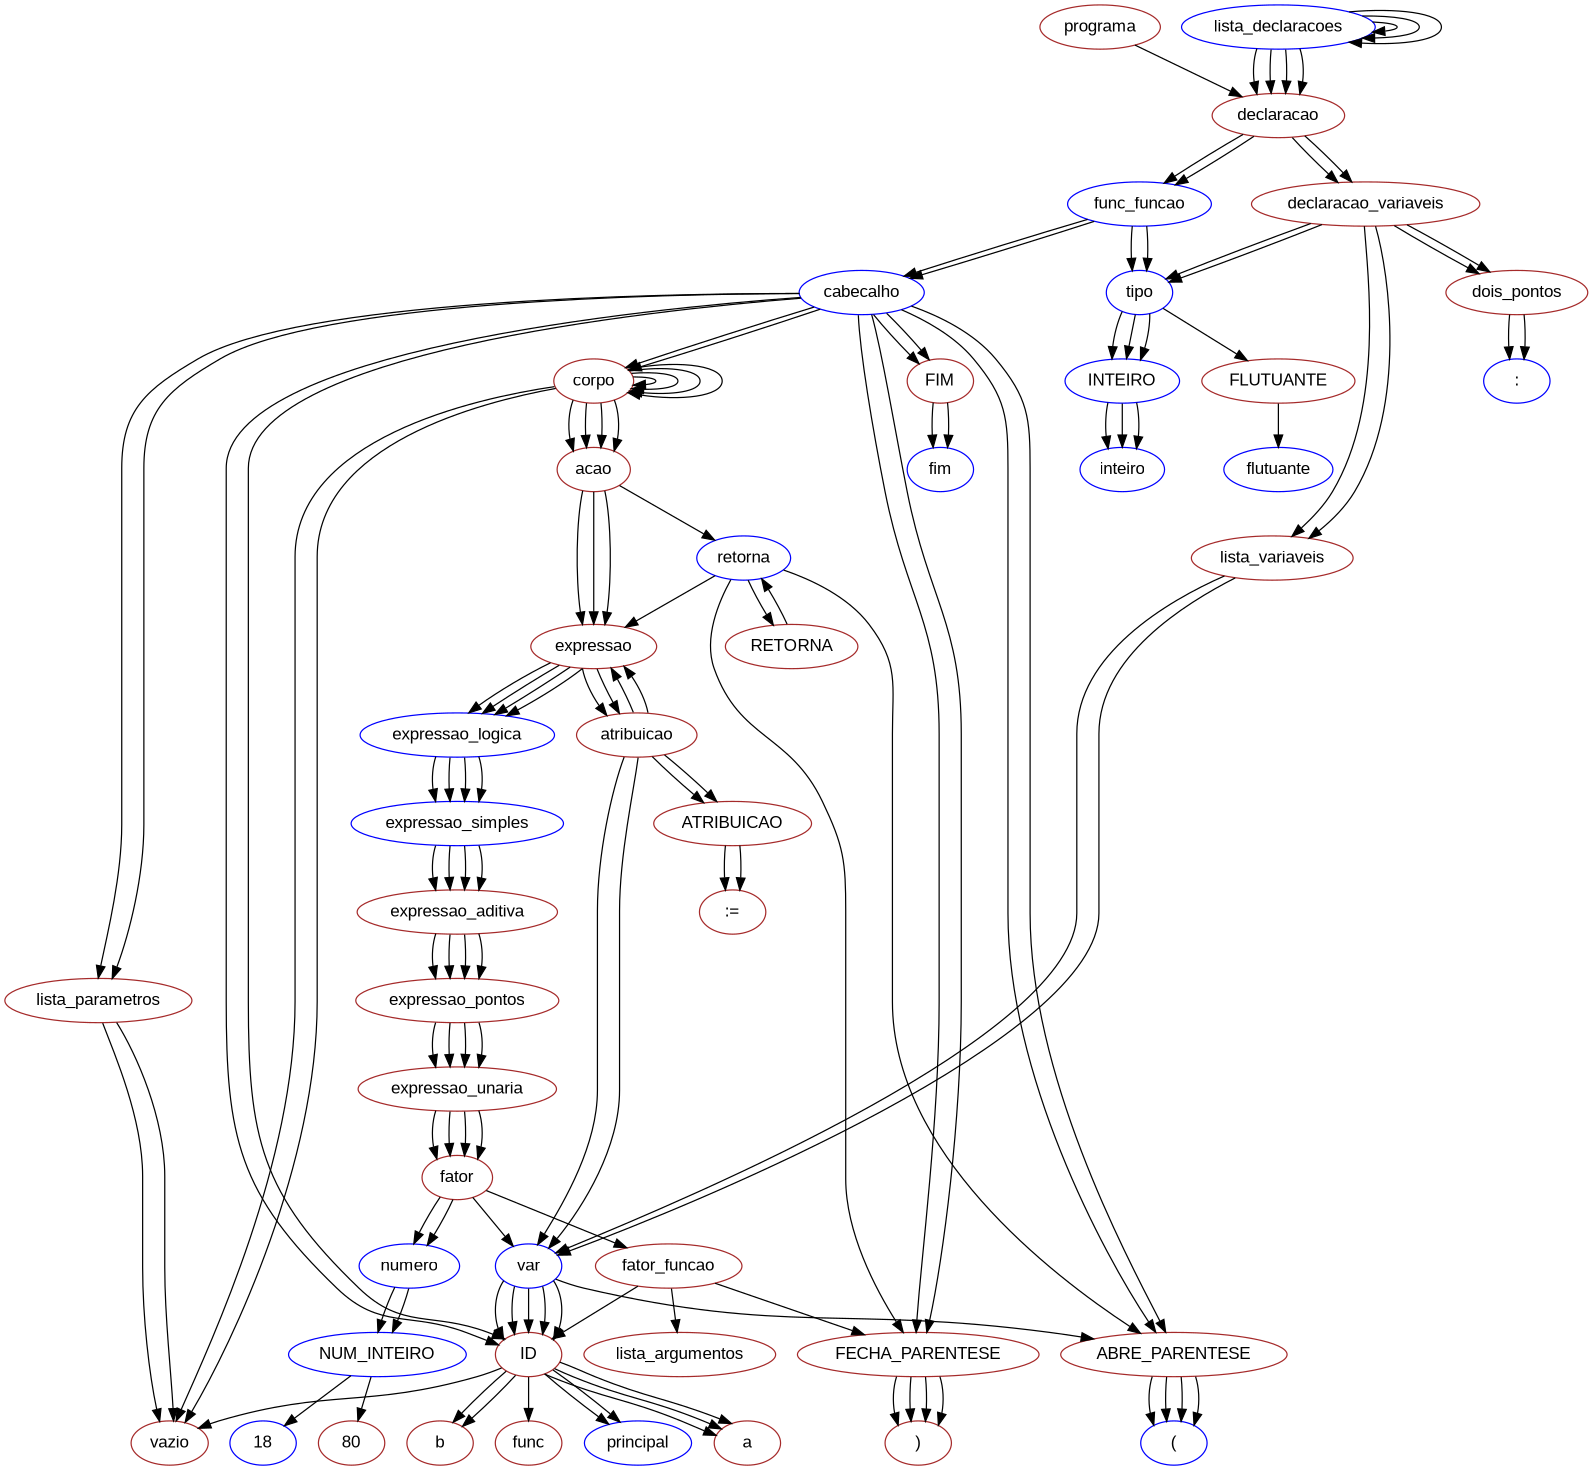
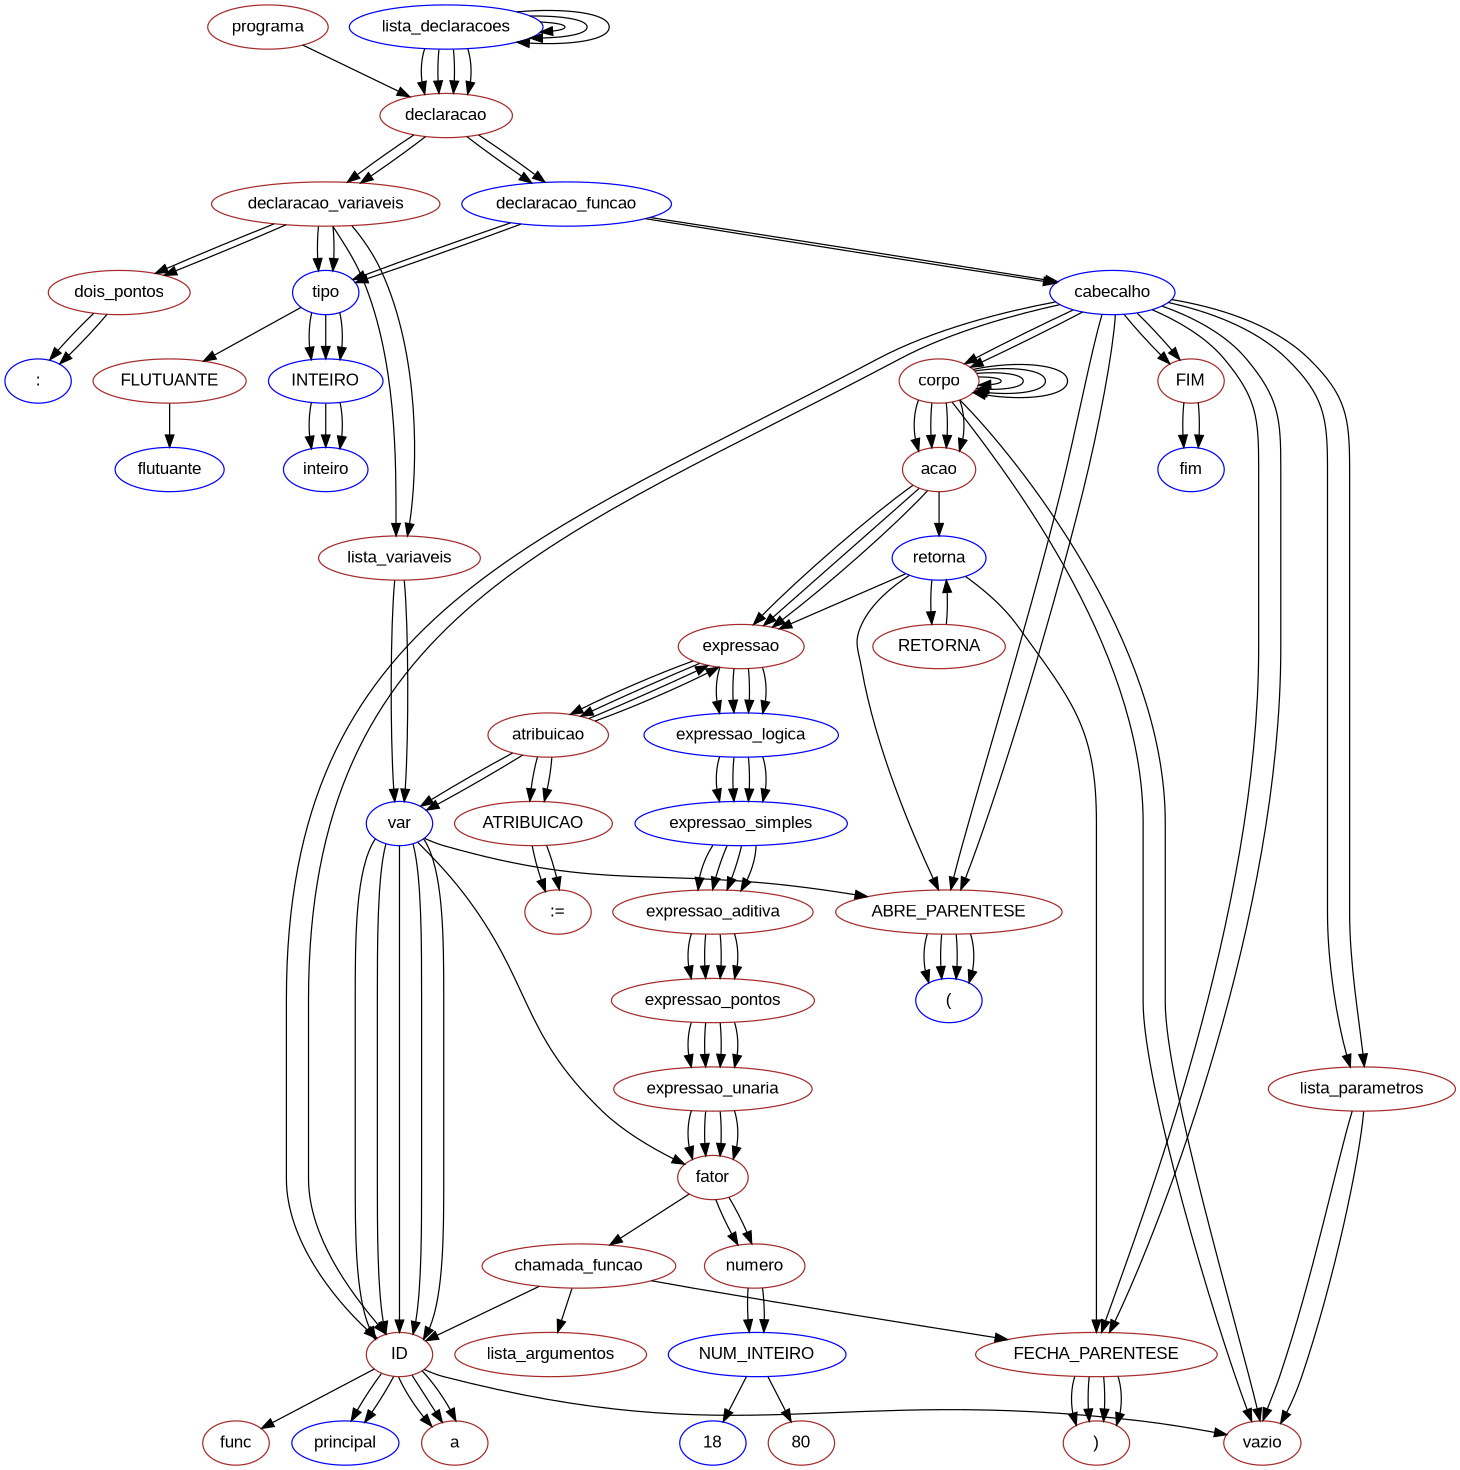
(1139, 204) -> (567, 204)
(489, 1217) -> (531, 1014)
(409, 1266) -> (755, 1266)
(669, 1266) -> (579, 1266)
(440, 1443) -> none
